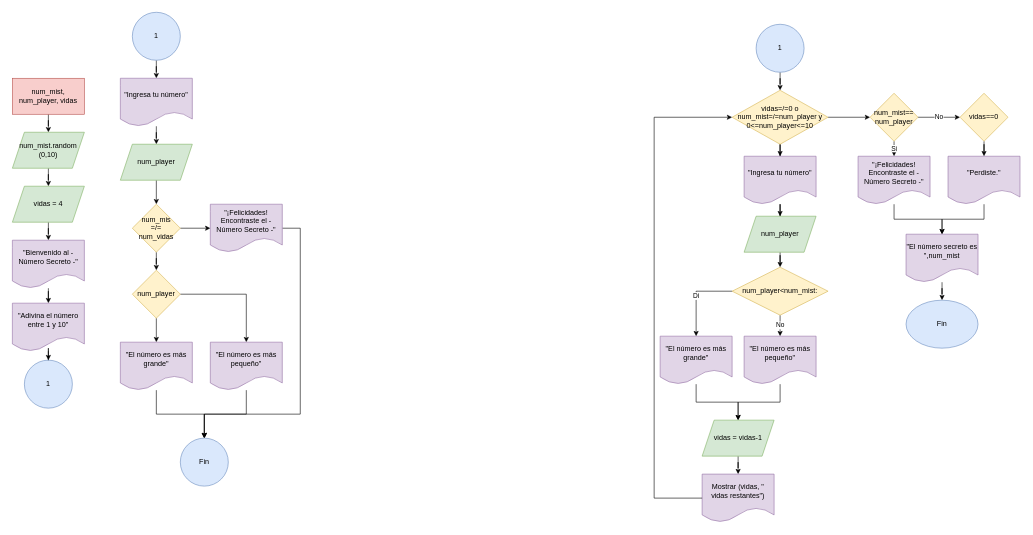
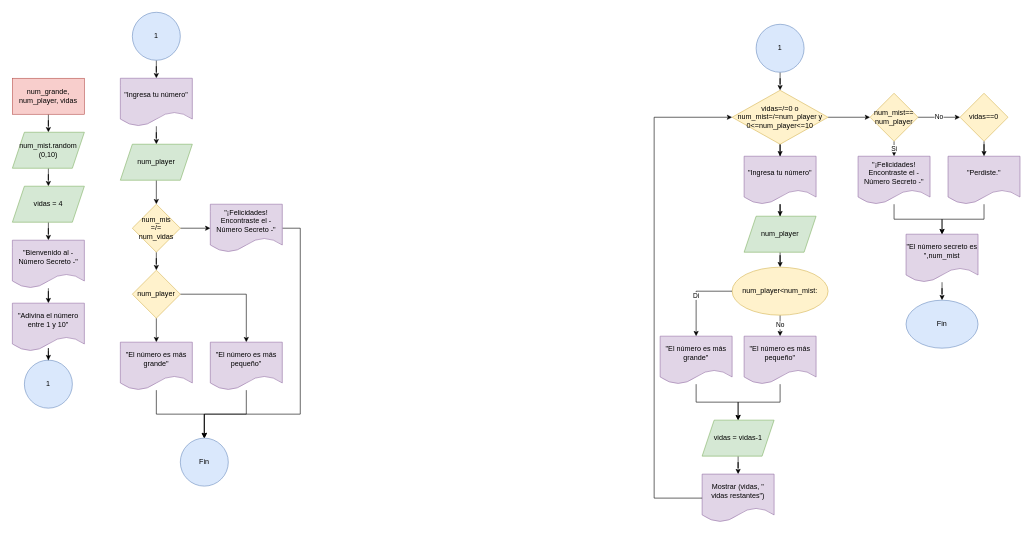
(48, 96) -> (48, 96)
(780, 291) -> (780, 291)
